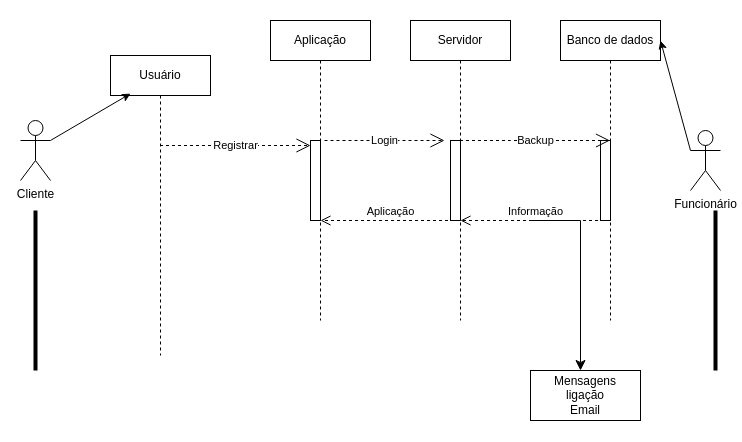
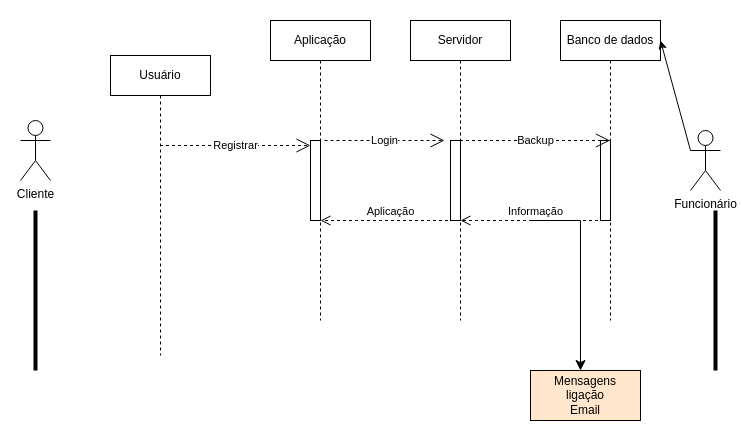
(88, 119) -> none
(586, 396) -> (586, 396)
